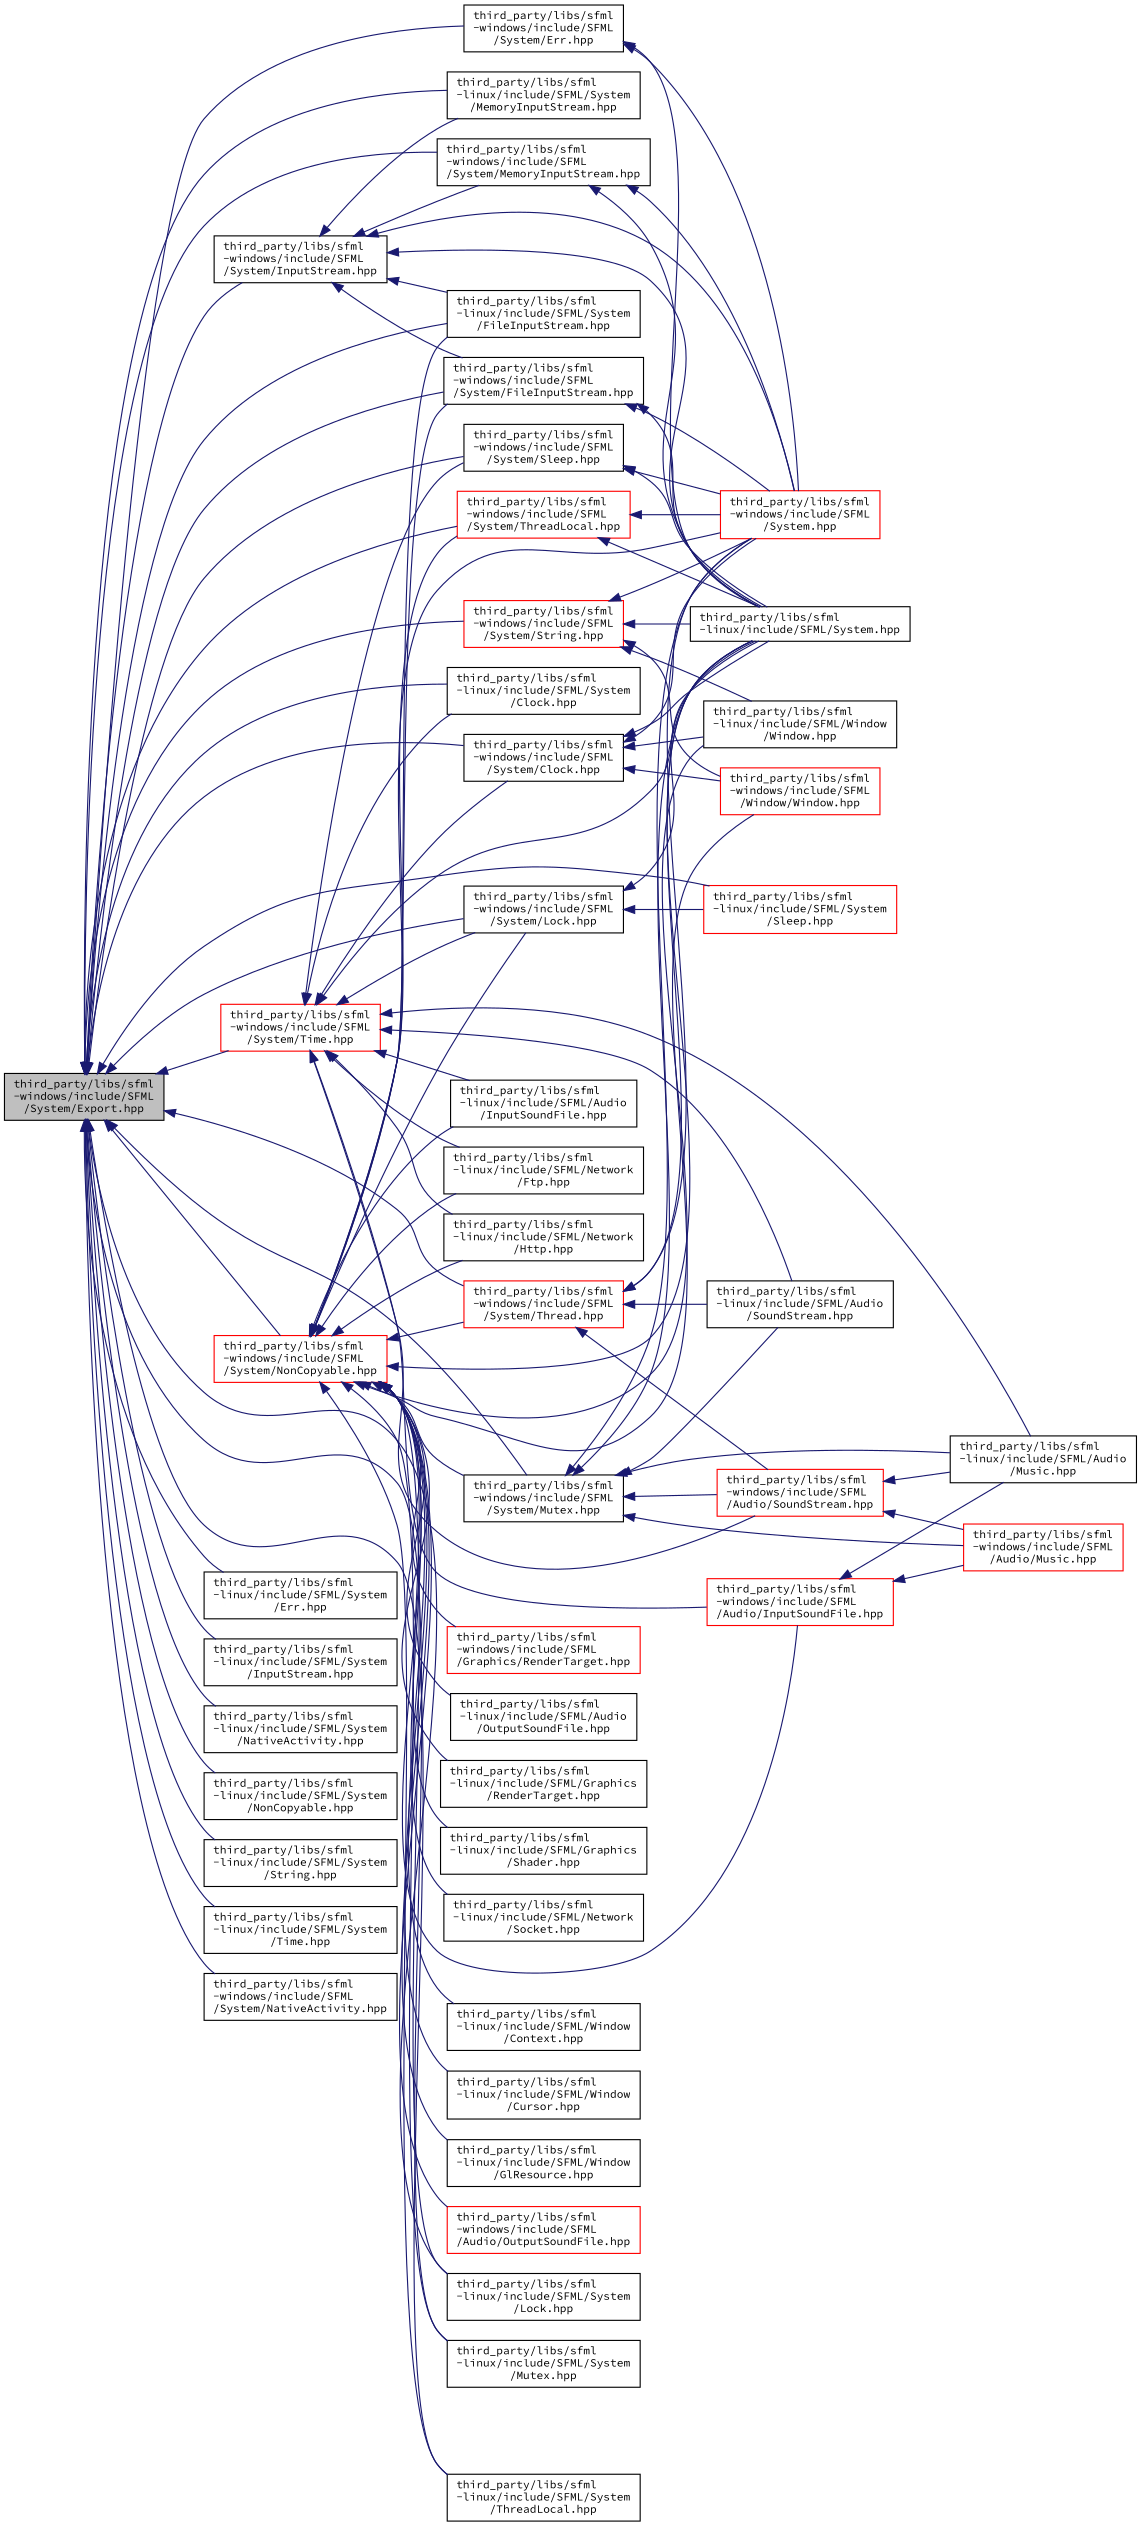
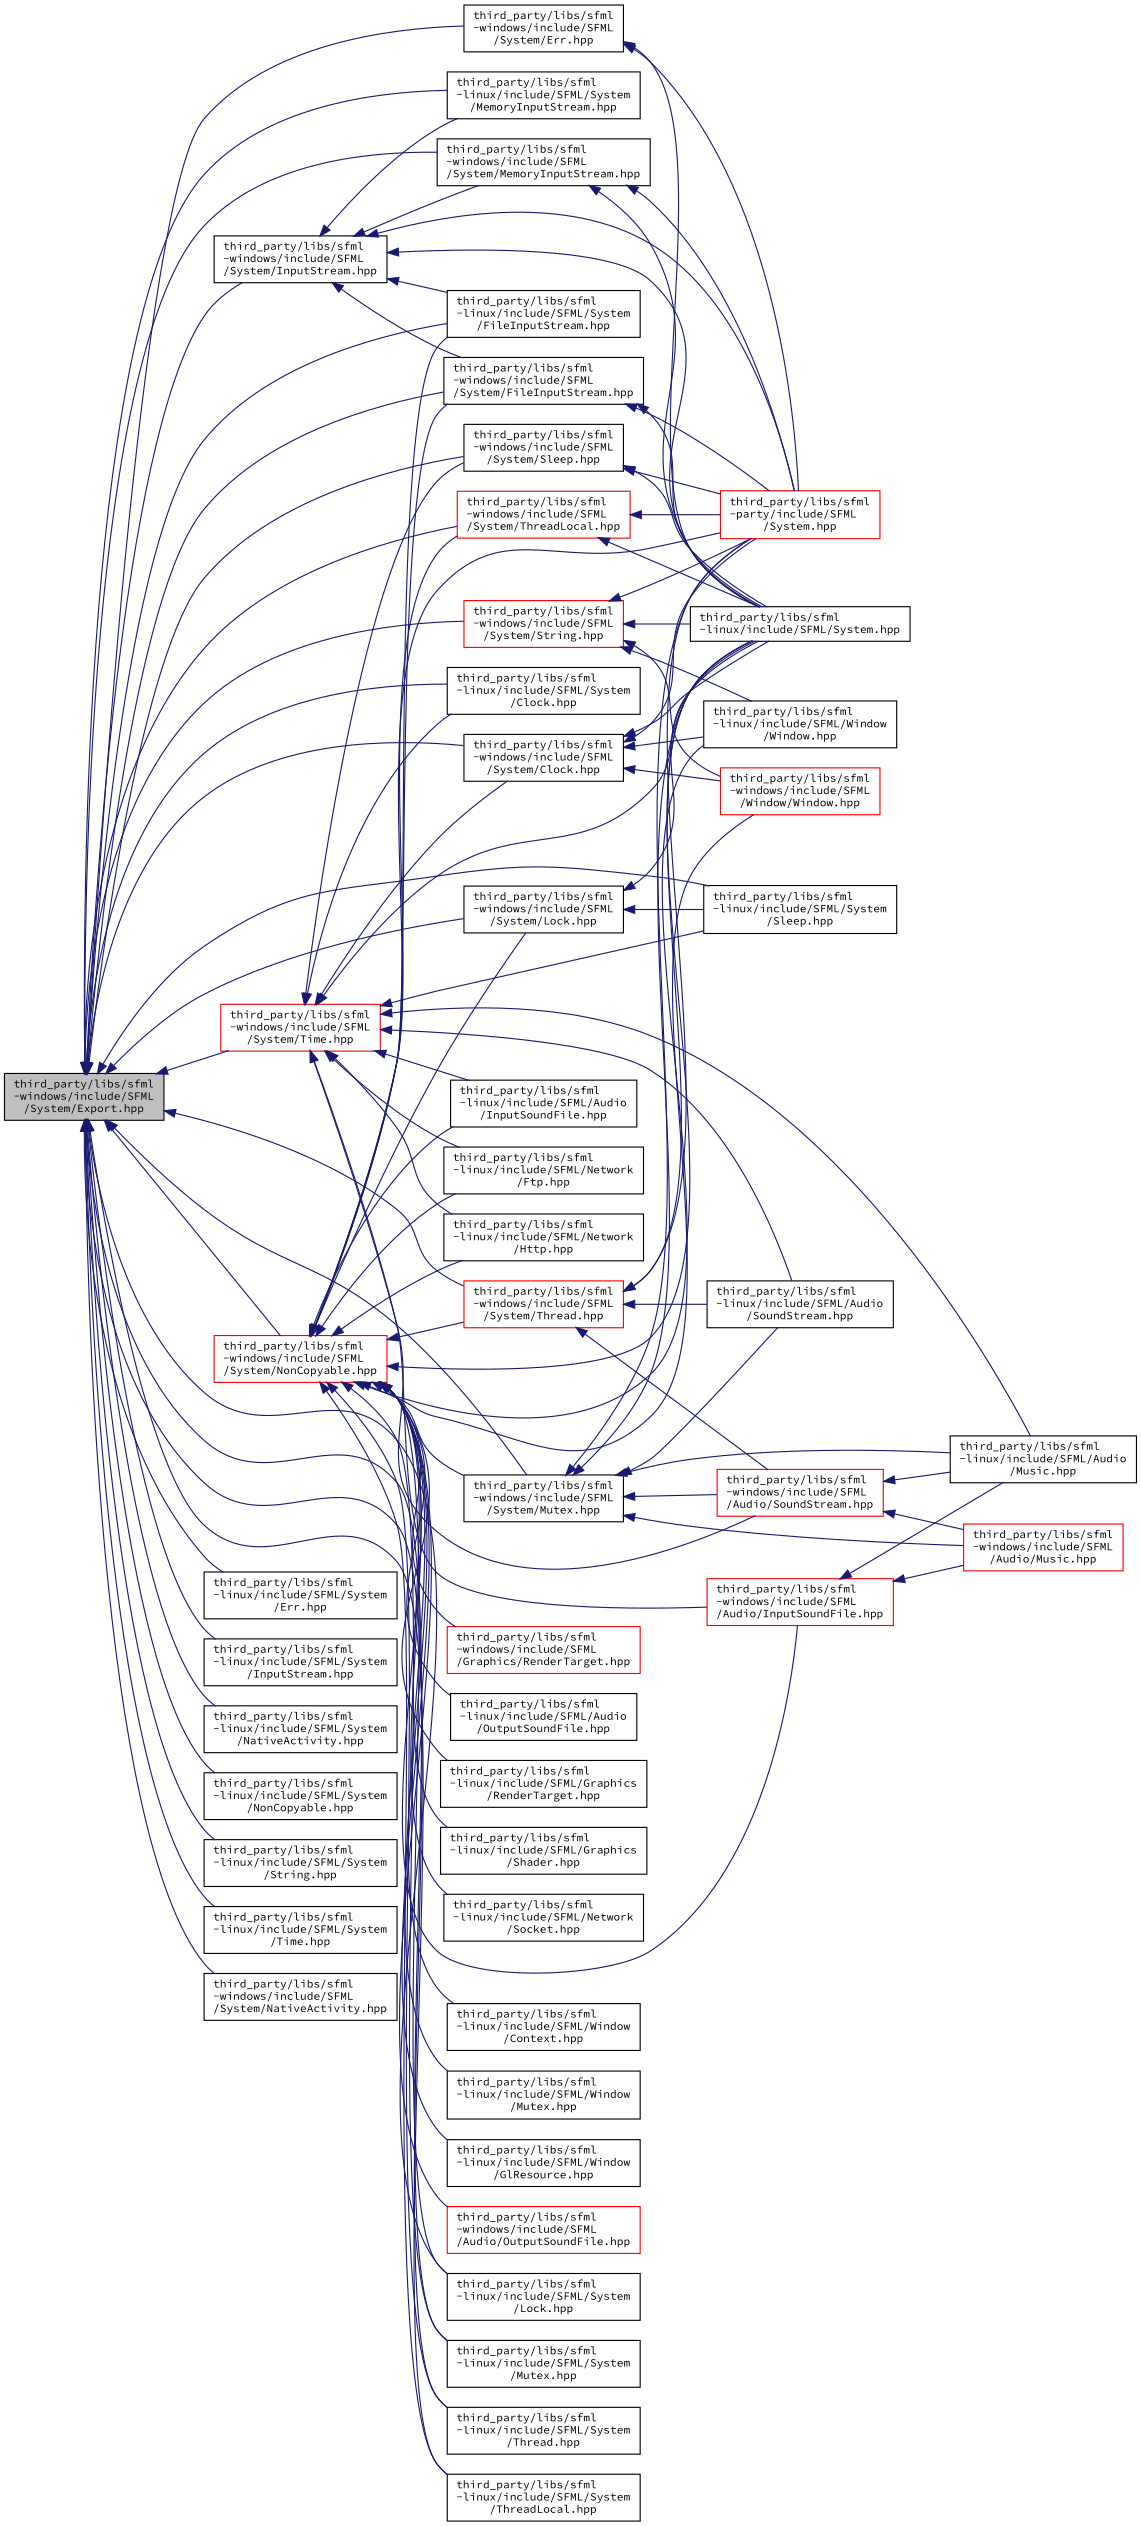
(800, 515) -> (800, 515)
(800, 910) -> (800, 910)
(413, 961) -> (547, 966)
(544, 2095) -> (544, 2095)
none -> (544, 2431)
